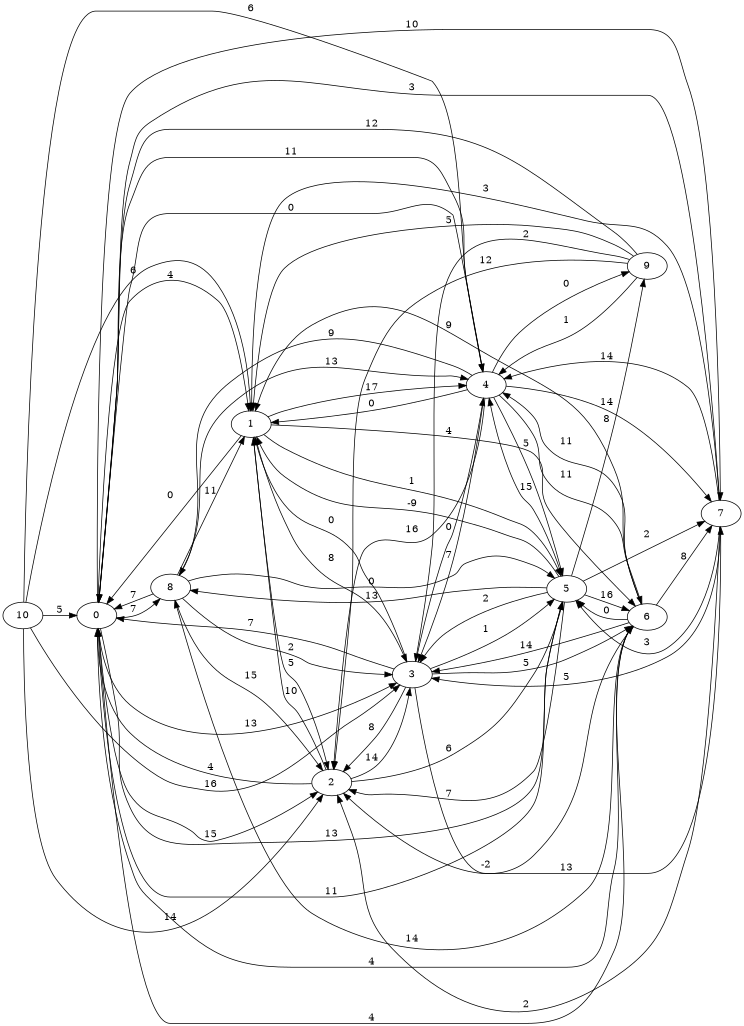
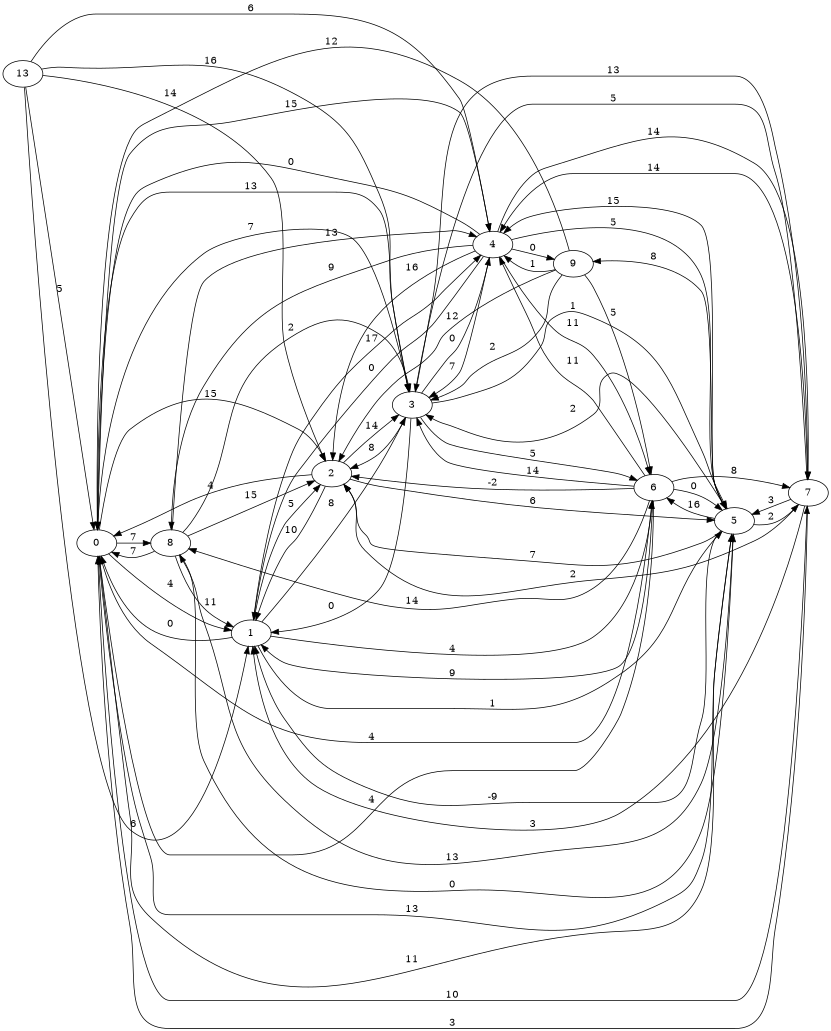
(291, 152) -> (291, 105)
(389, 233) -> (626, 368)
(23, 615) -> (23, 74)
